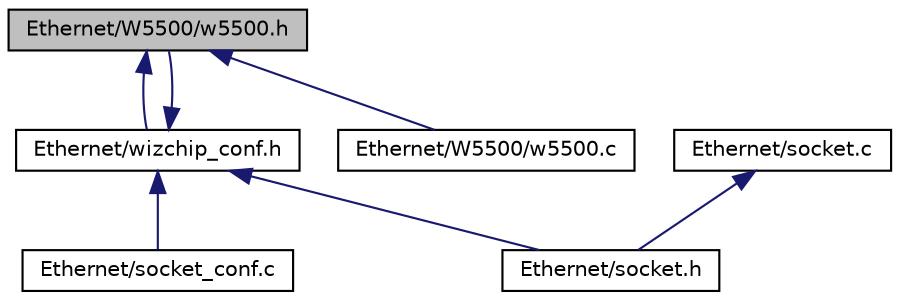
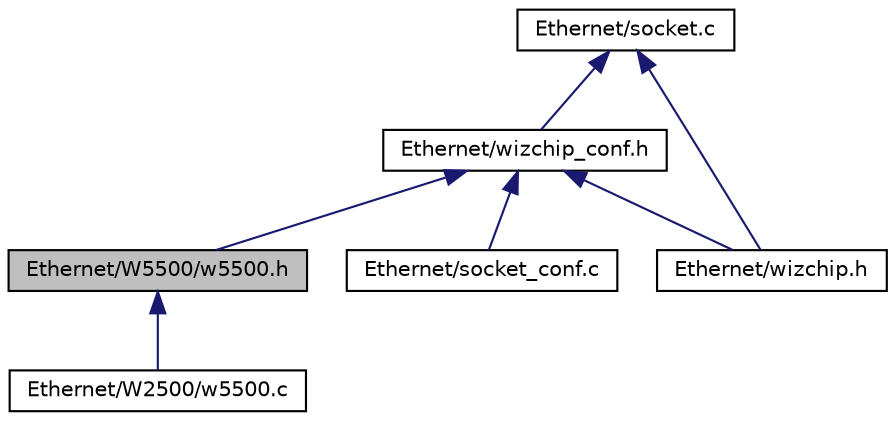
(144, 101) -> (568, 99)
(486, 150) -> (158, 391)
(611, 271) -> (772, 271)
